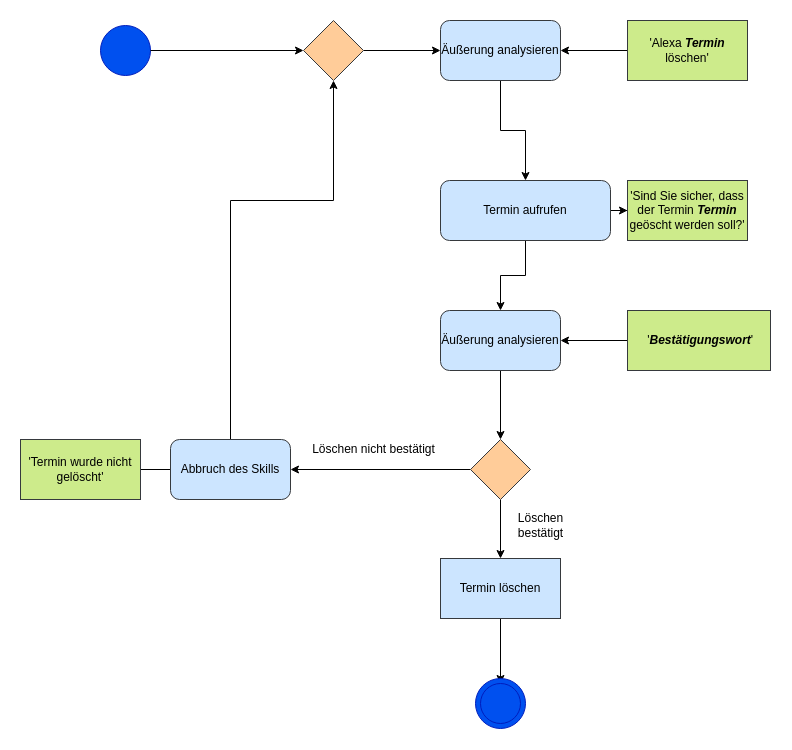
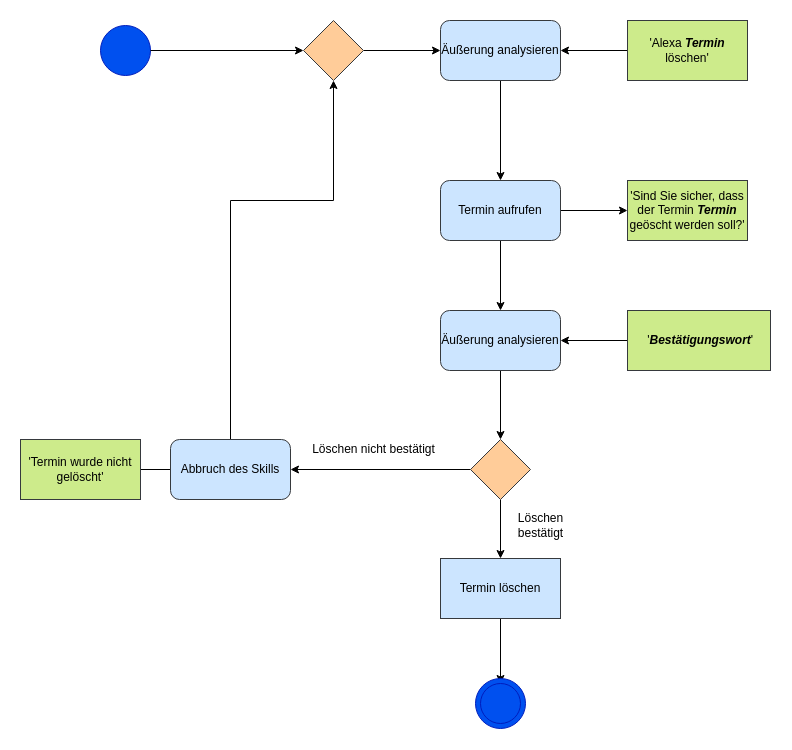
(526, 211) -> (501, 211)
